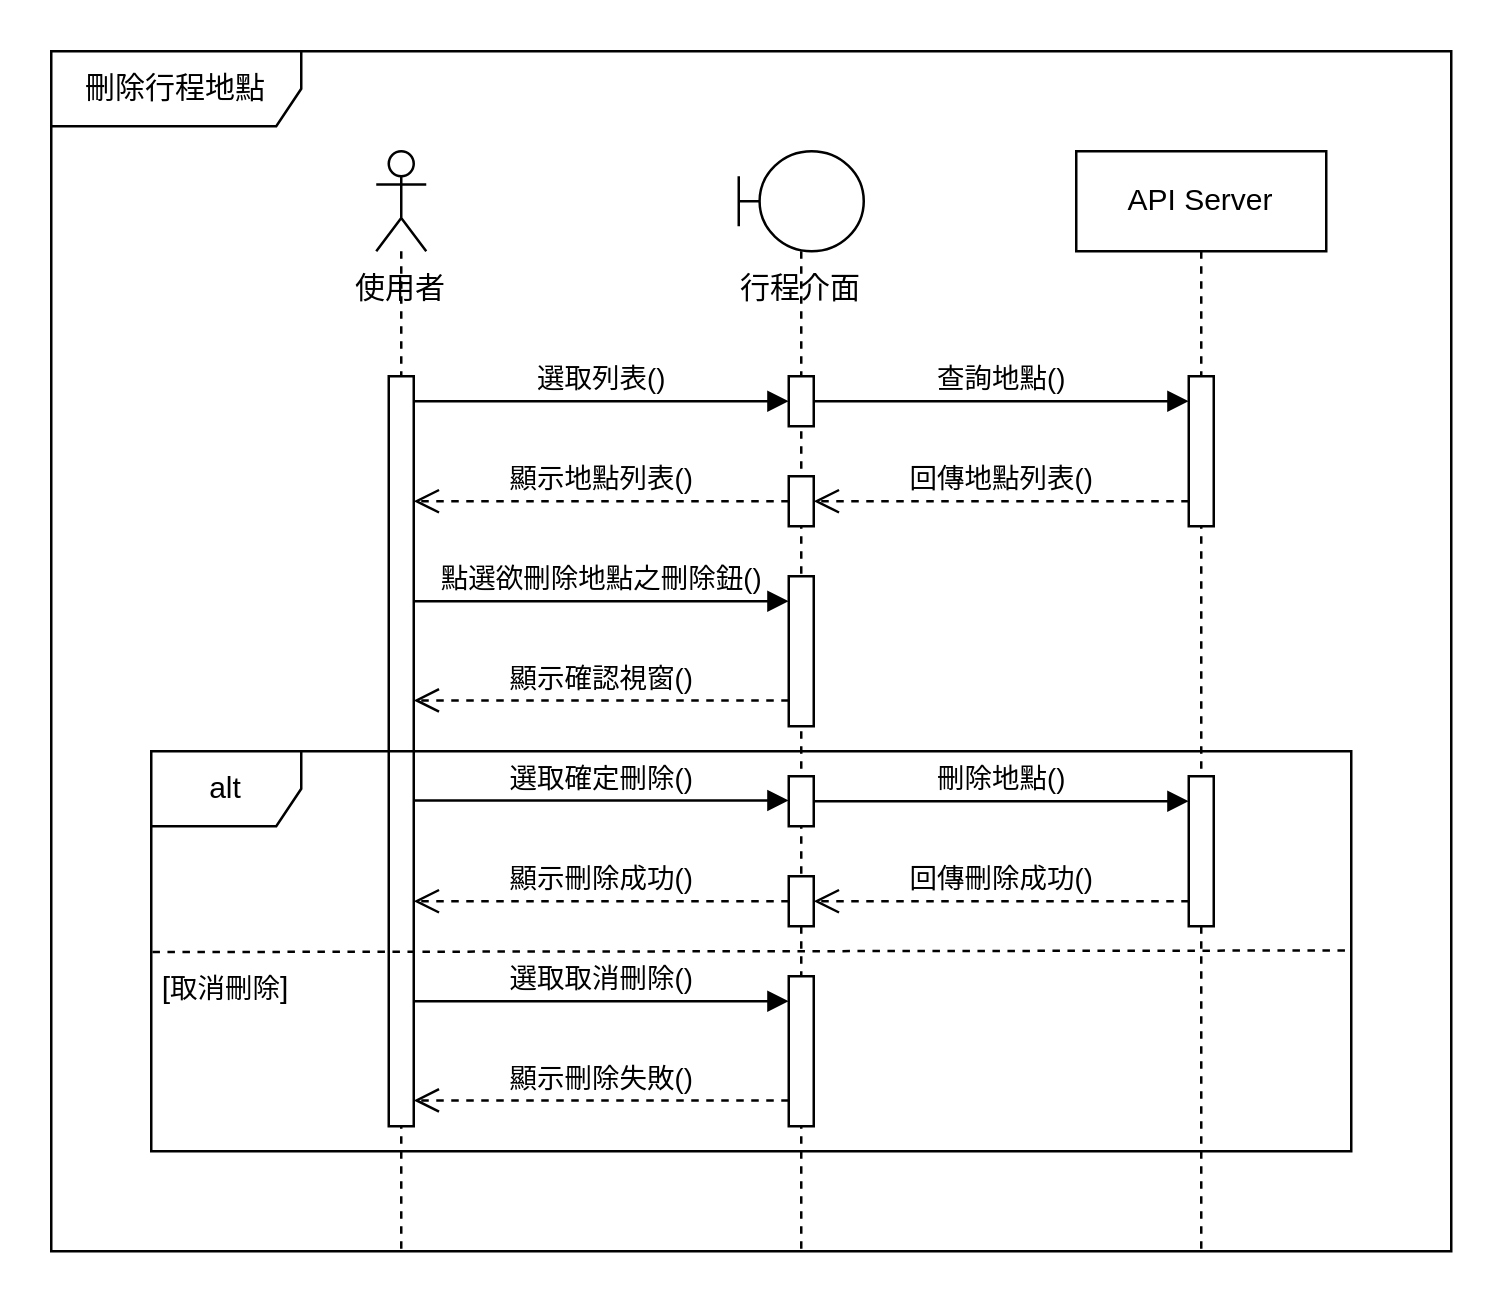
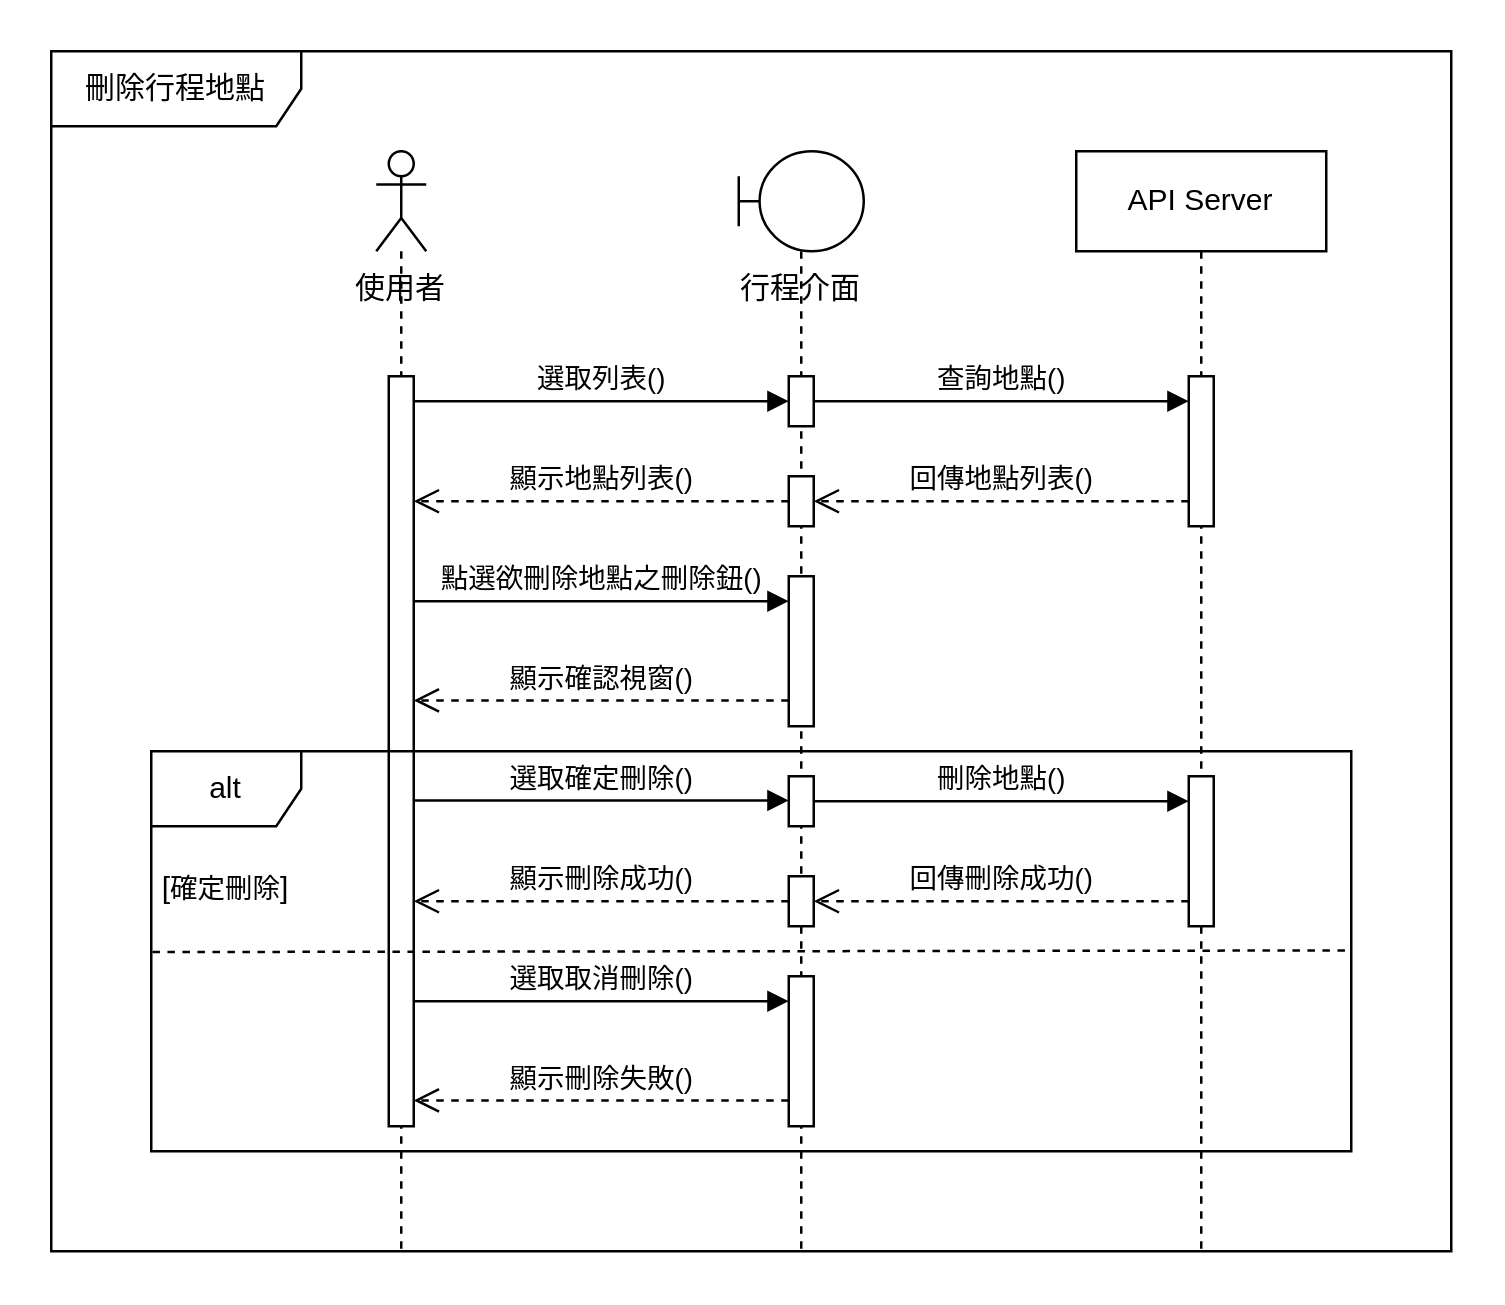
none -> (226, 889)
(226, 989) -> none
